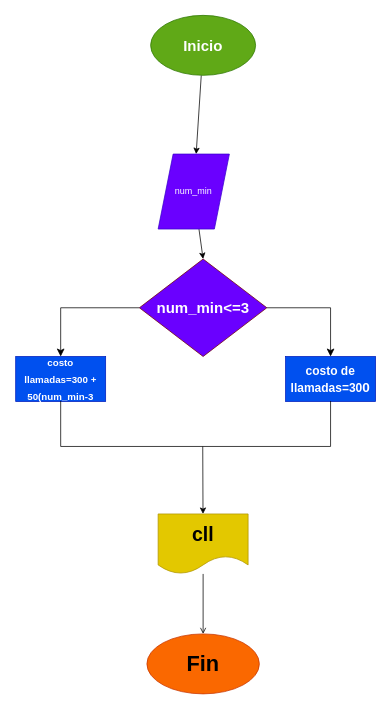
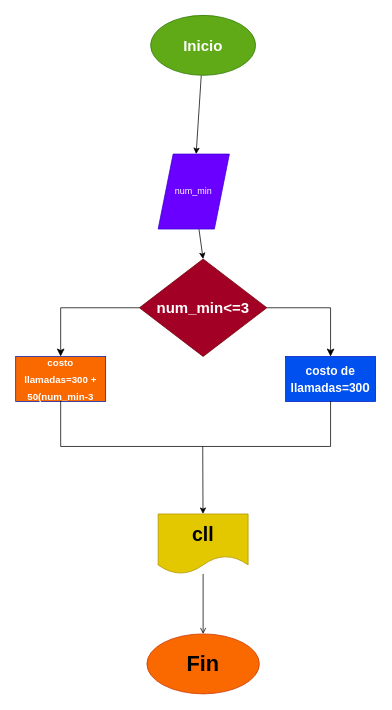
(203, 308) -> (203, 308)
(60, 379) -> (60, 379)
